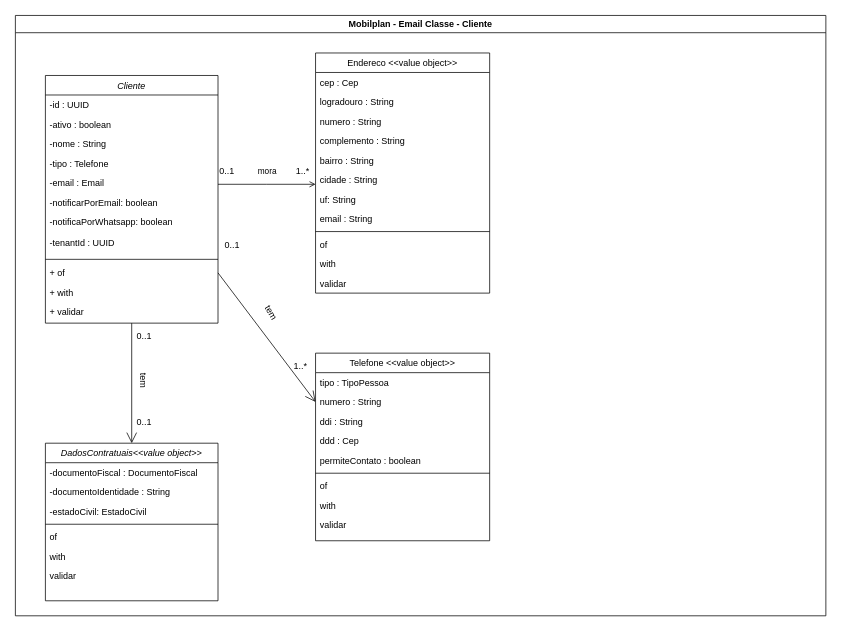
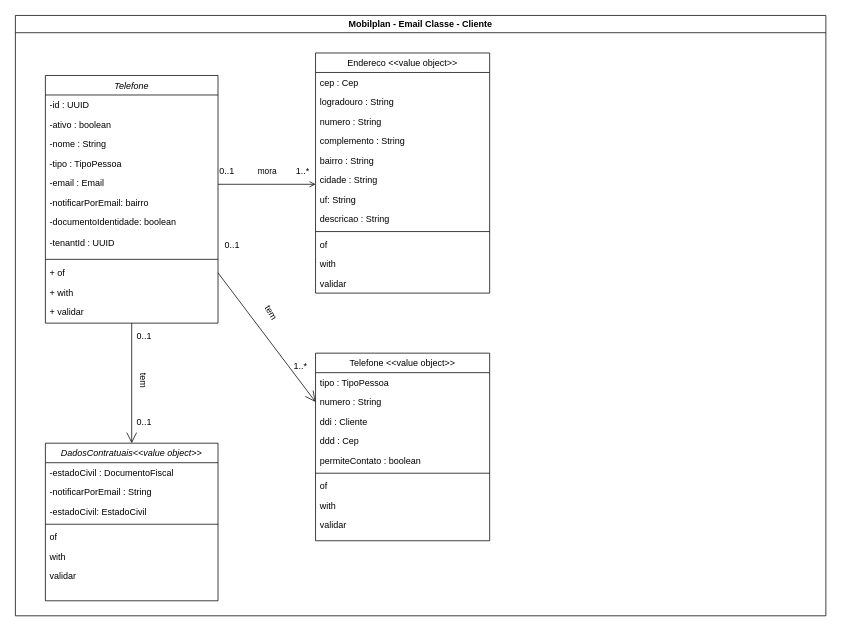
(131, 86) -> (131, 86)
(84, 164) -> (89, 164)
(109, 203) -> (107, 203)
(348, 219) -> (359, 219)
(117, 222) -> (118, 222)
(344, 422) -> (345, 422)
(127, 473) -> (116, 473)
(117, 492) -> (108, 492)
